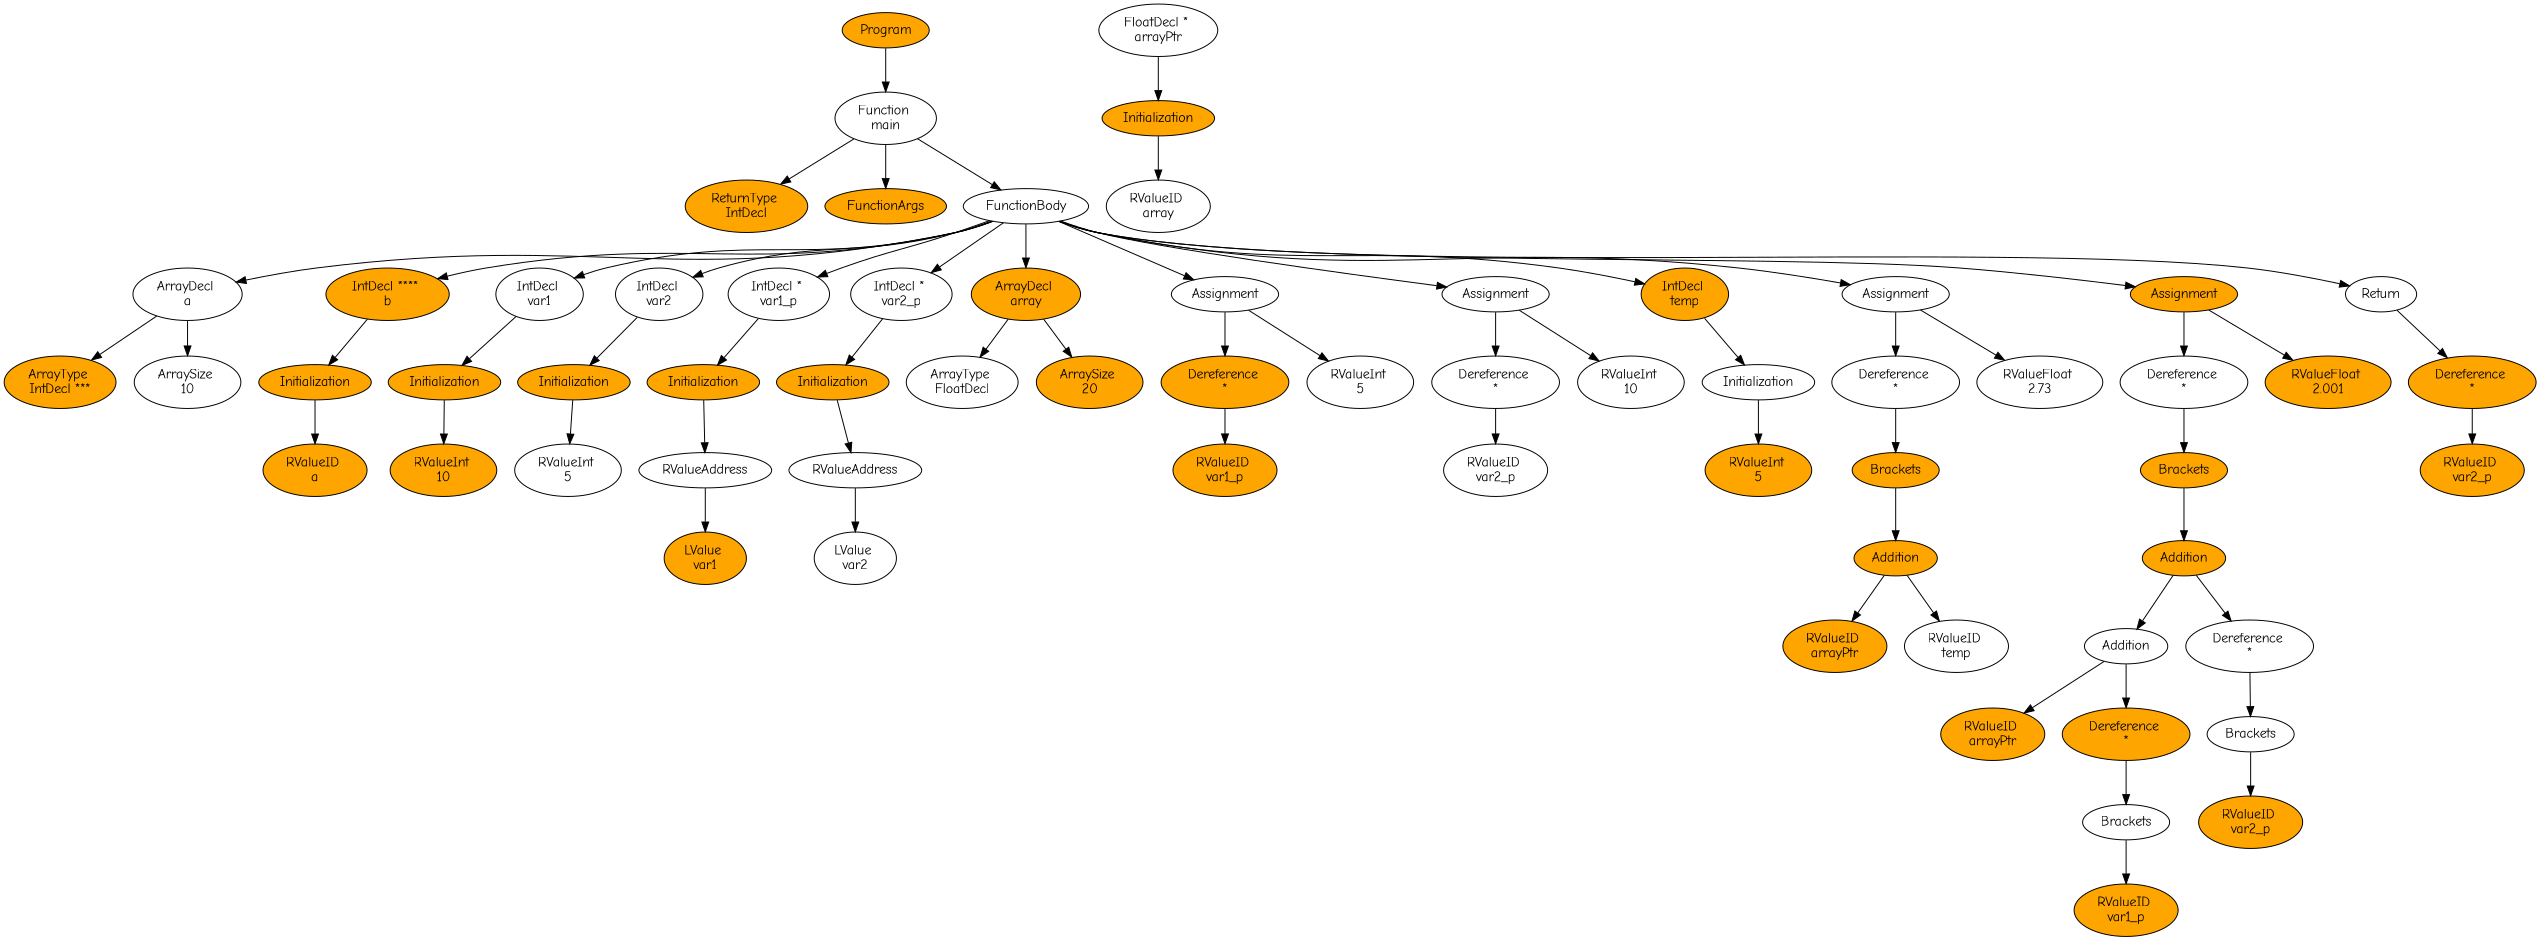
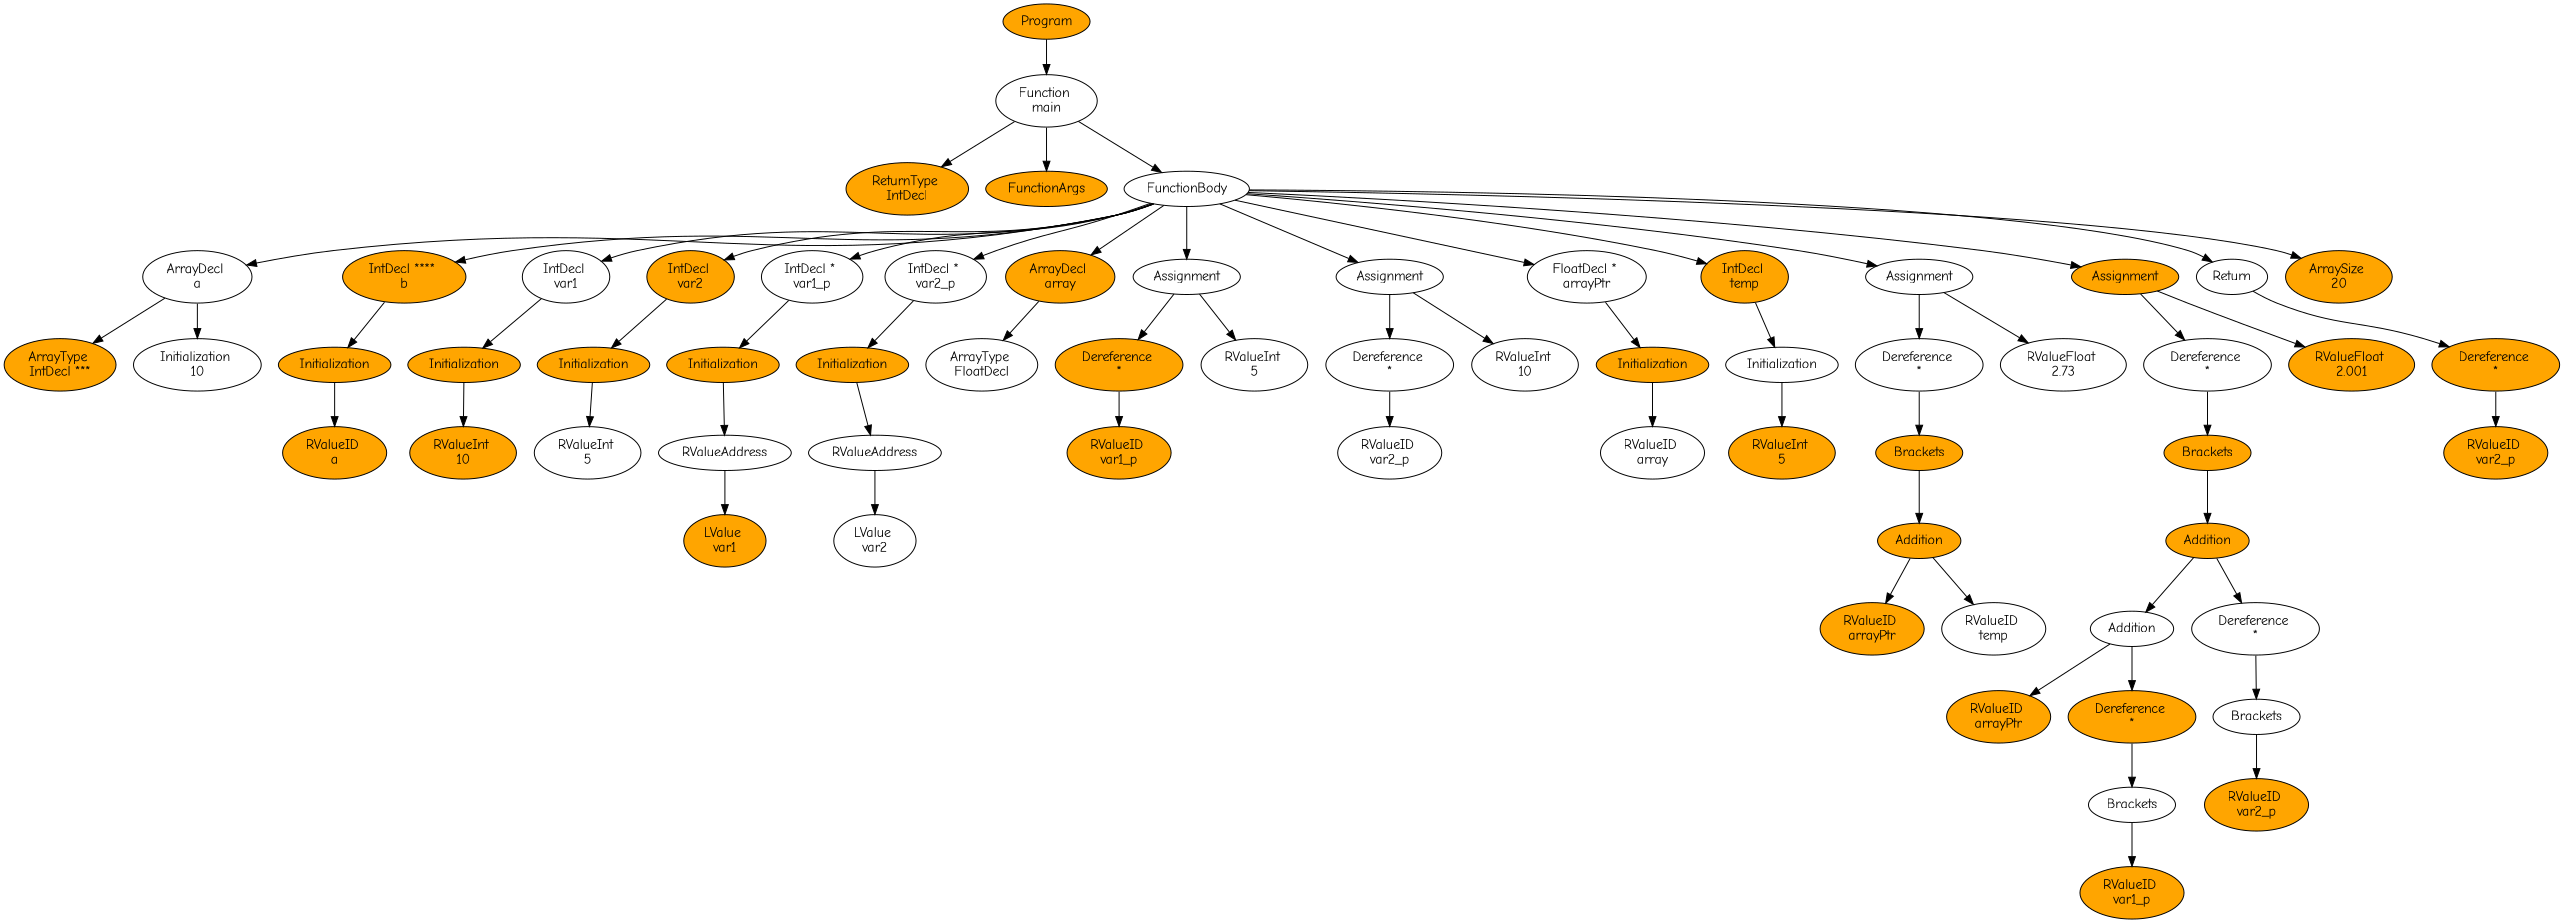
none -> (1379, 231)
(659, 294) -> (691, 277)
(1055, 334) -> (1772, 206)
(188, 382) -> (197, 365)
